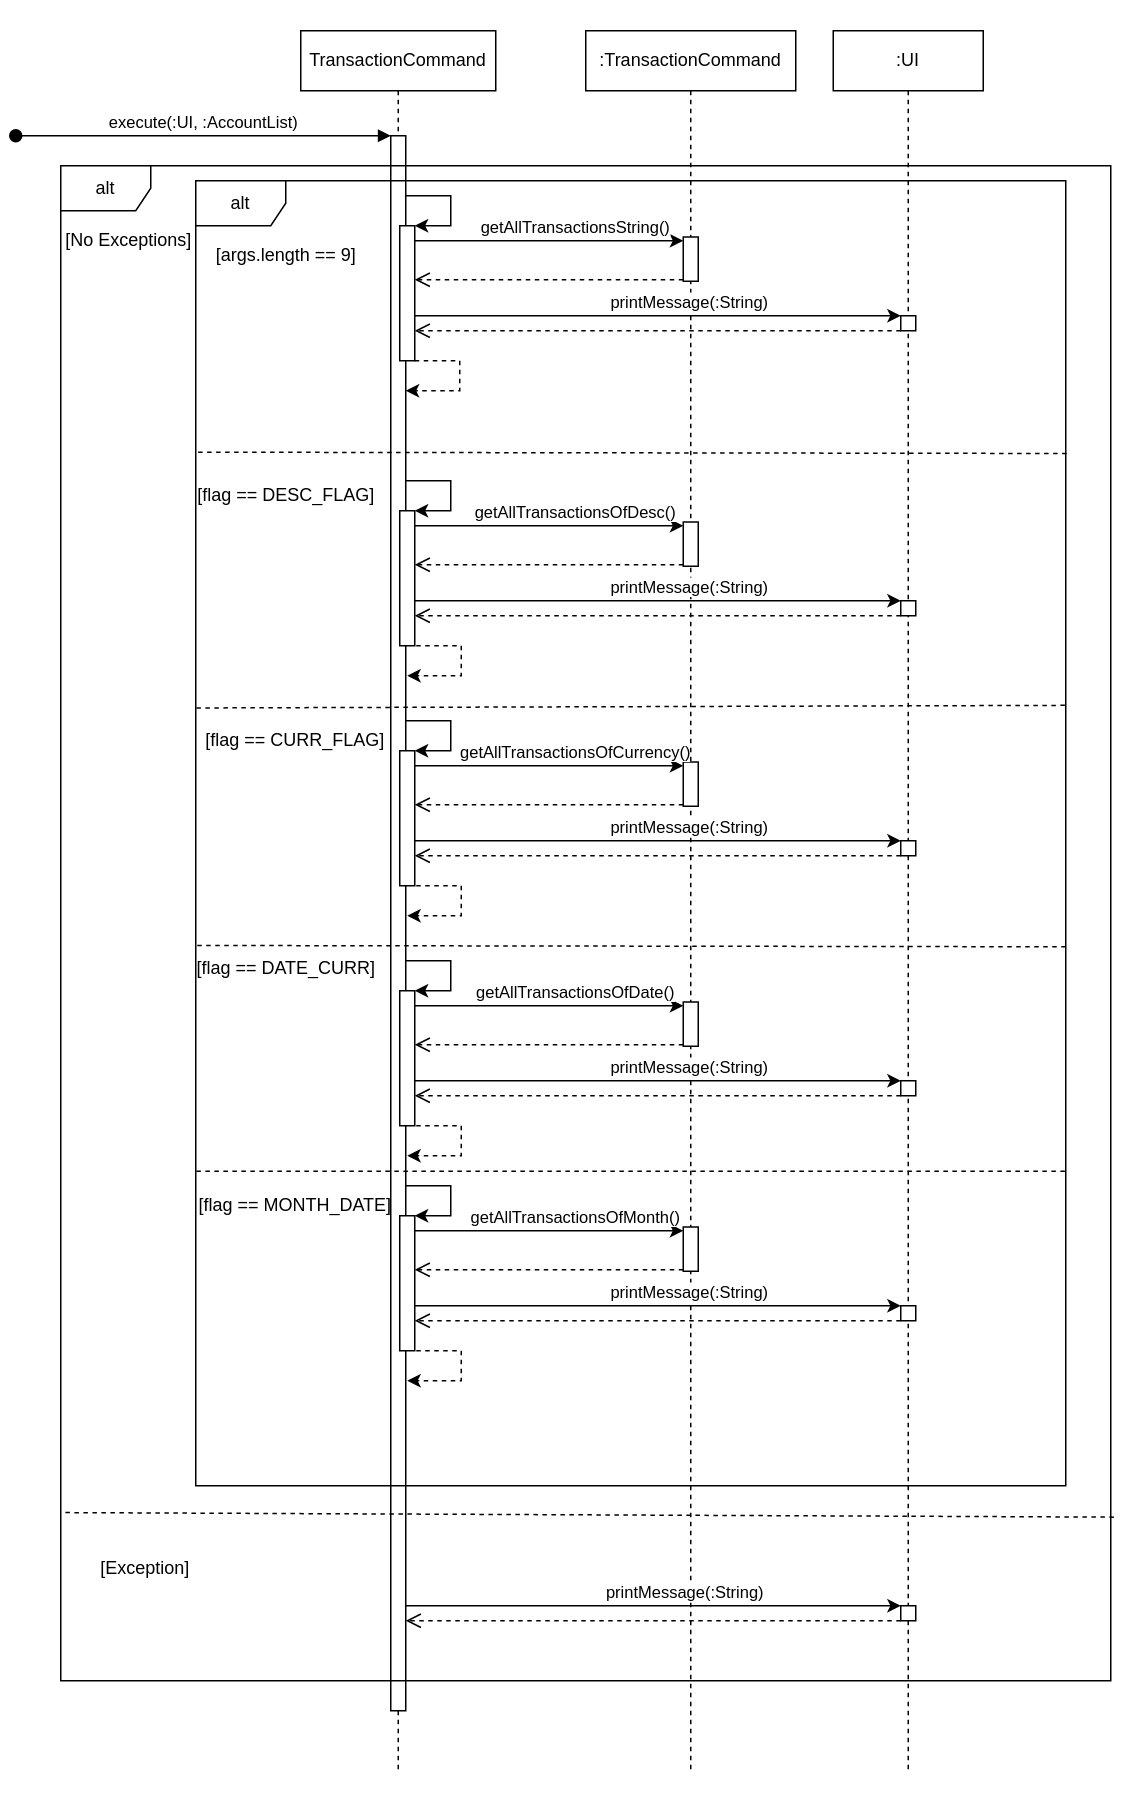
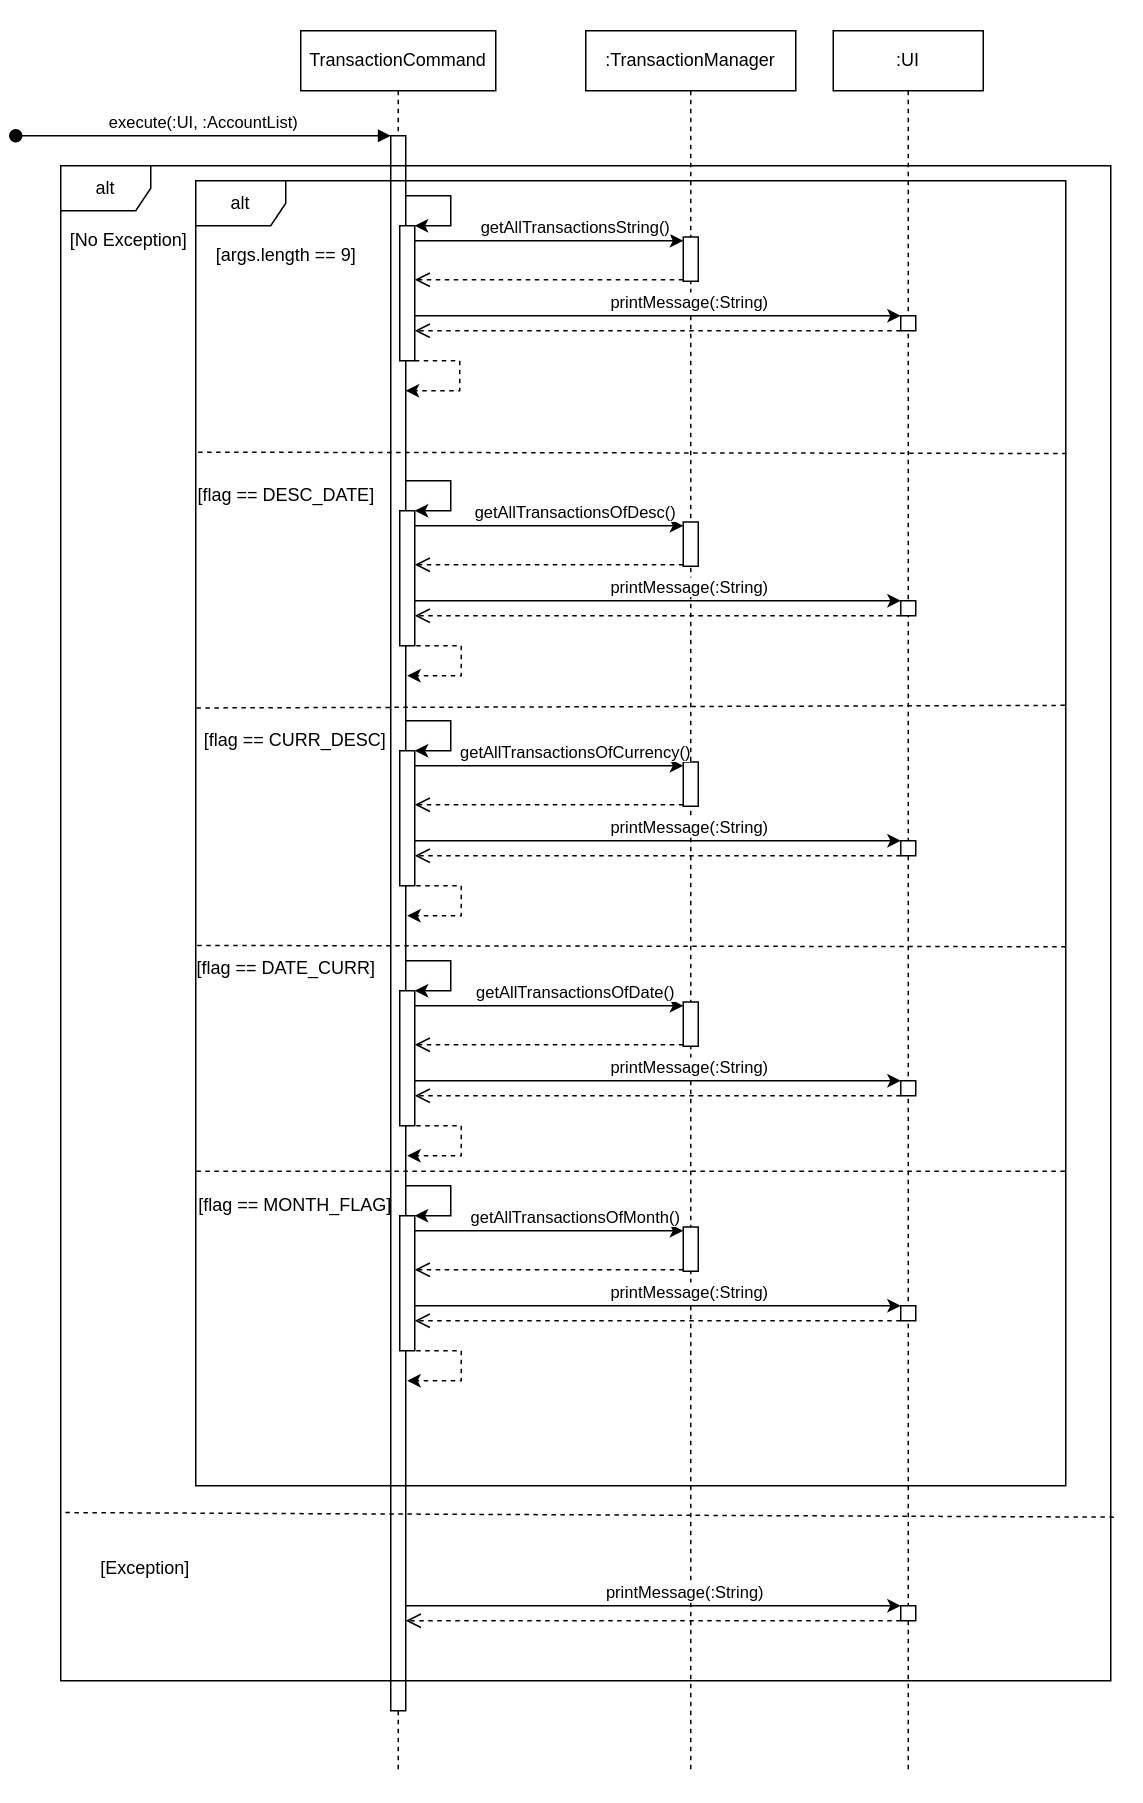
(691, 61) -> (691, 61)
(129, 241) -> (129, 241)
(287, 496) -> (287, 496)
(296, 740) -> (296, 740)
(296, 1205) -> (296, 1205)
